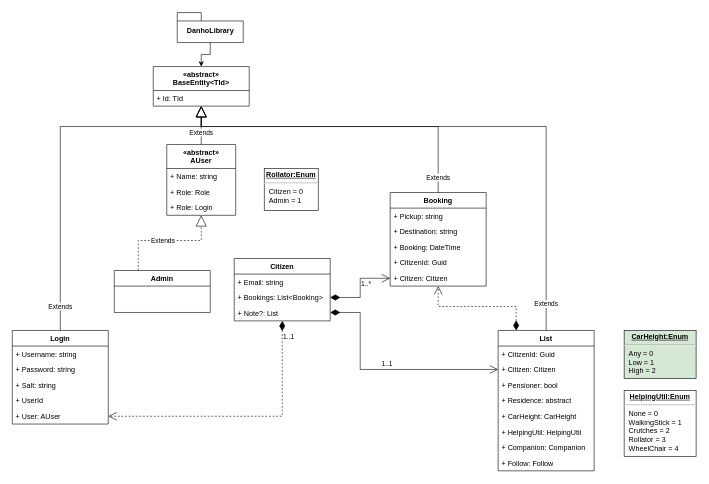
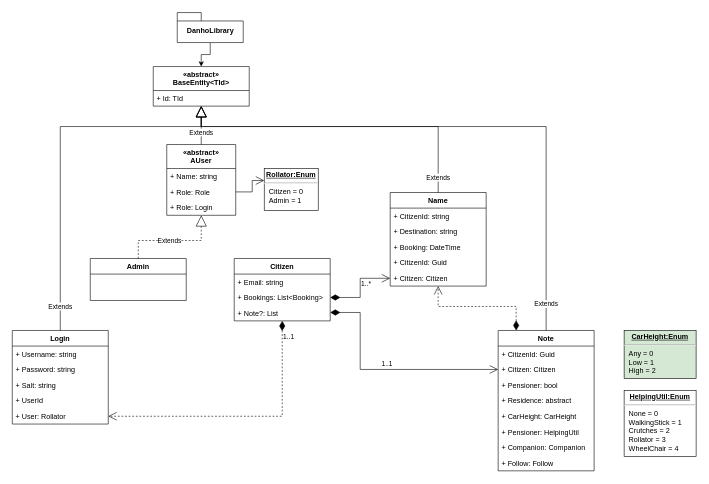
none -> (252, 182)
(438, 200) -> (438, 200)
(421, 216) -> (426, 216)
(162, 291) -> (138, 279)
(546, 338) -> (546, 338)
(39, 416) -> (43, 416)
(544, 432) -> (542, 432)
